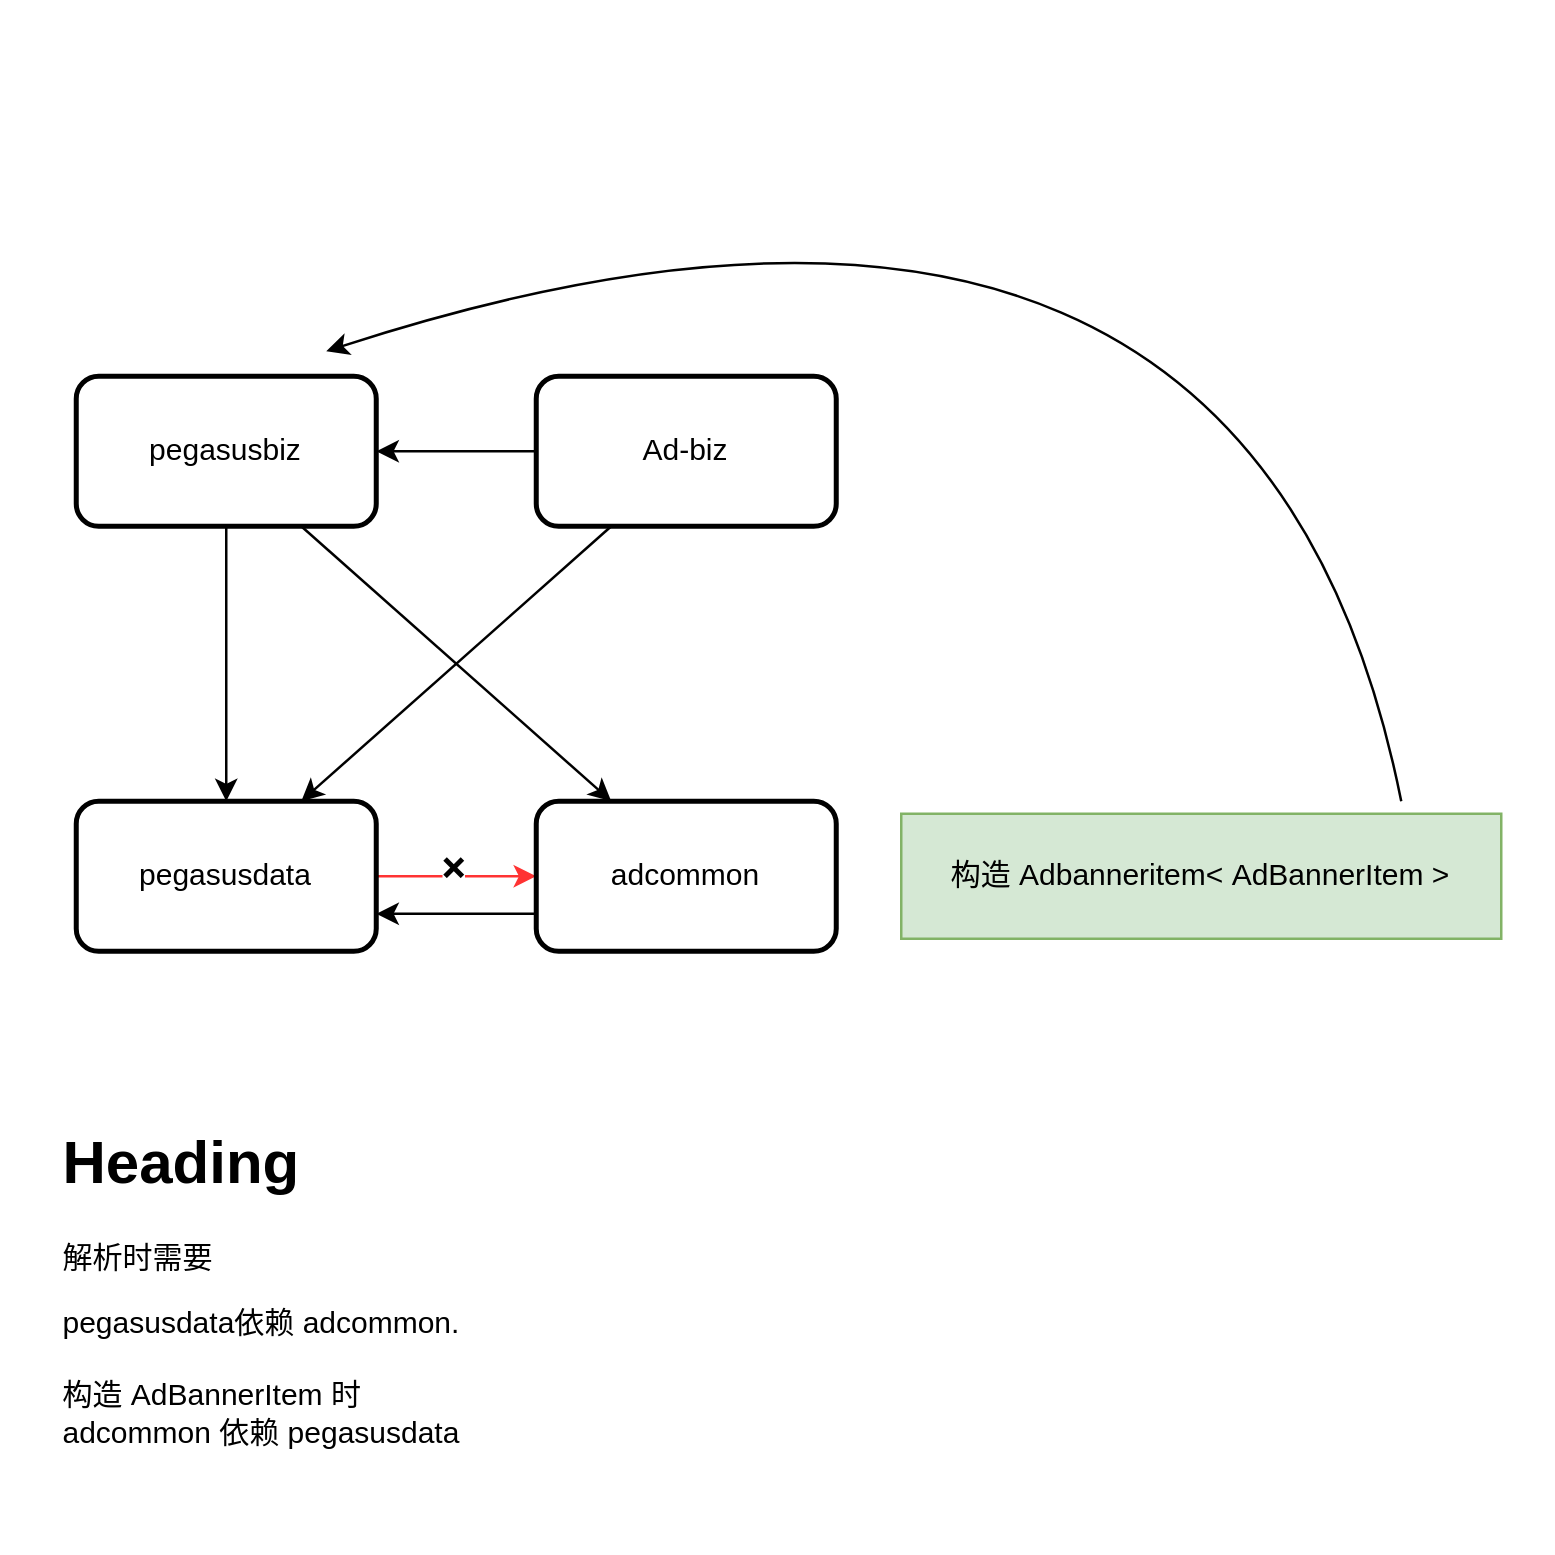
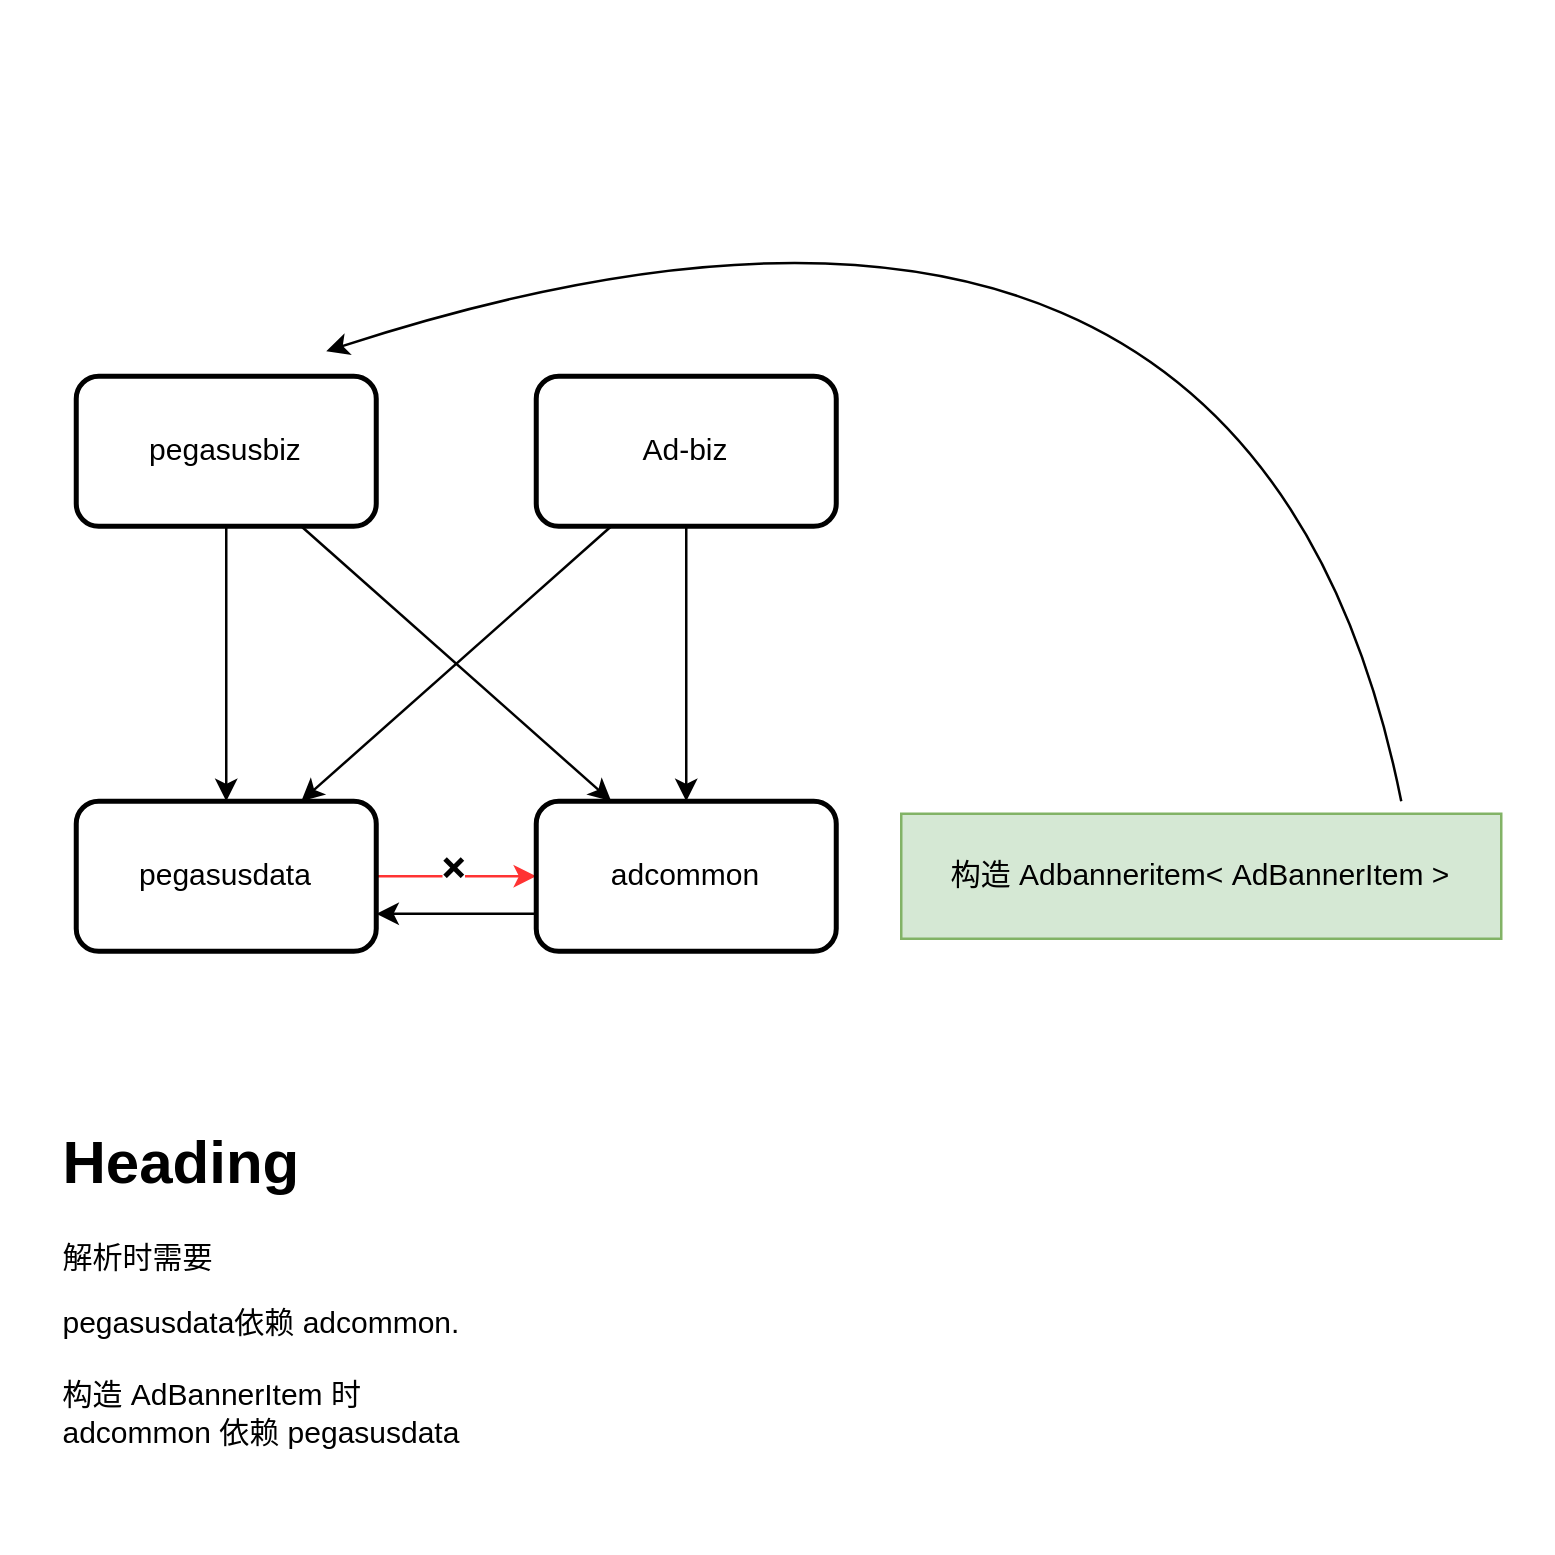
(464, 451) -> (686, 656)
